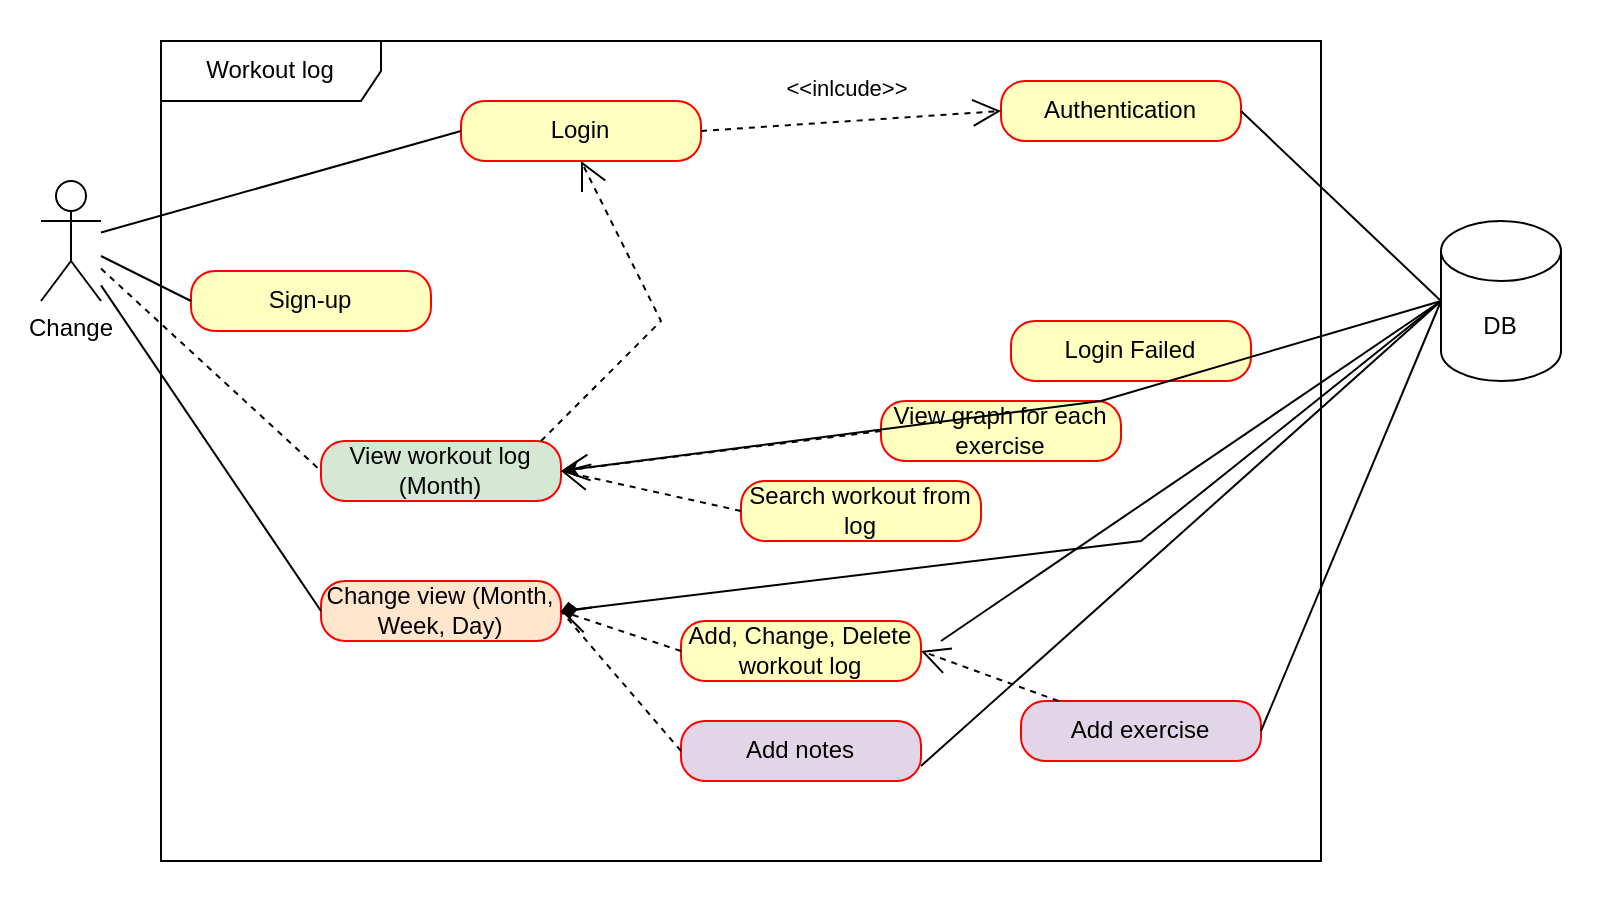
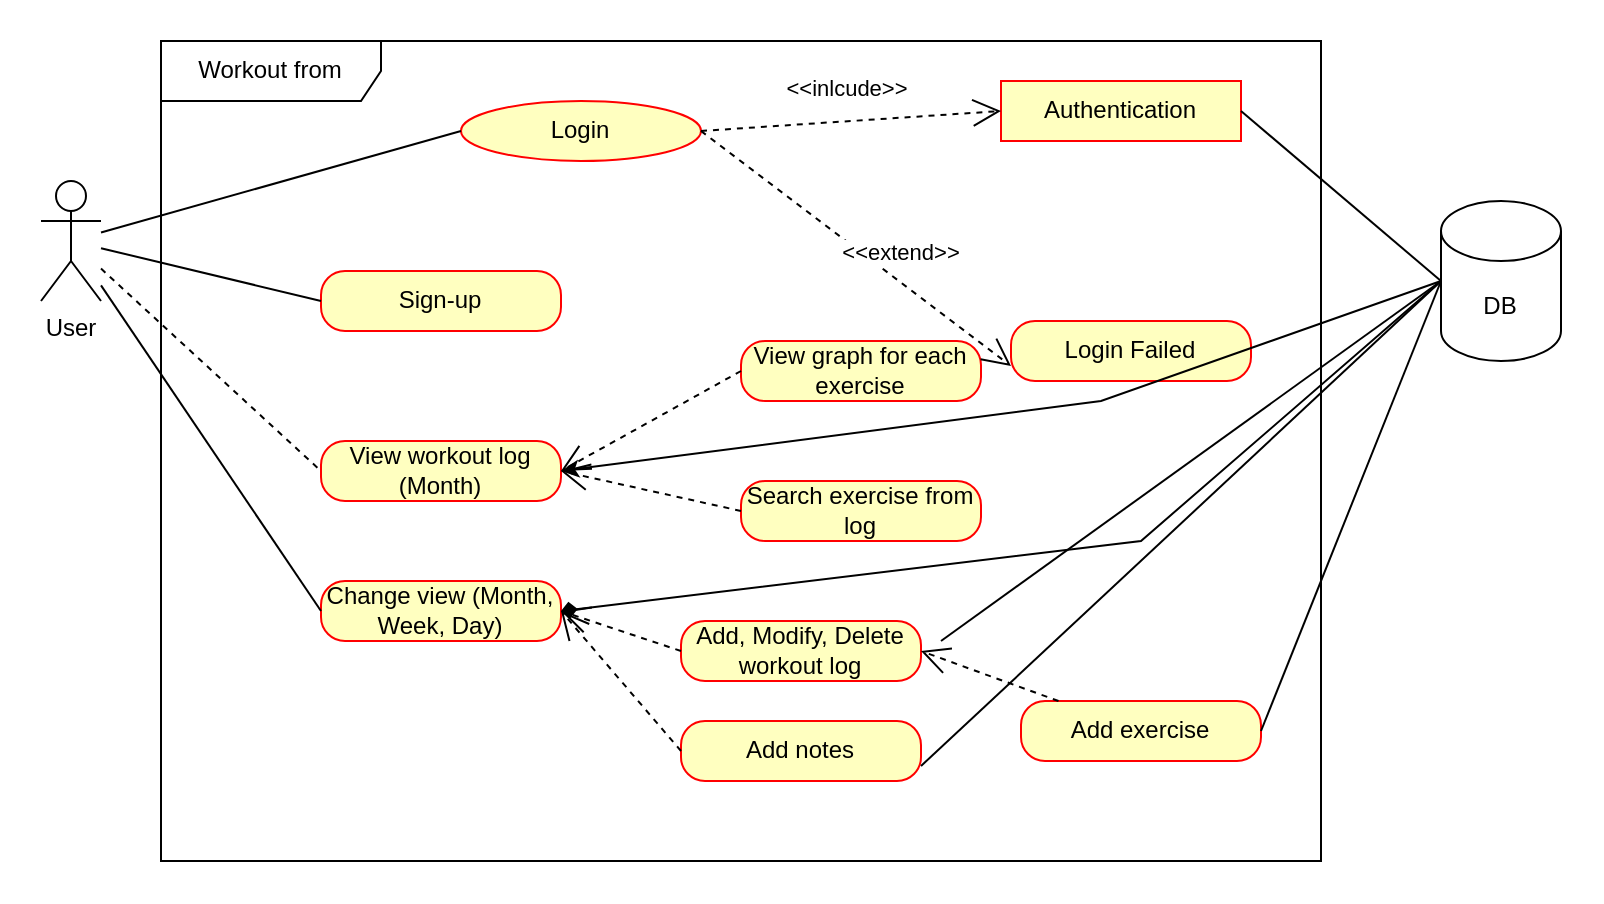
(271, 71) -> (271, 71)
(1121, 111) -> (1121, 111)
(581, 131) -> (581, 131)
none -> (789, 198)
(311, 301) -> (441, 301)
(1501, 301) -> (1501, 281)
(660, 319) -> none
(72, 329) -> (72, 329)
(1001, 431) -> (861, 371)
(441, 471) -> (441, 471)
(861, 511) -> (861, 511)
(441, 611) -> (441, 611)
(564, 615) -> (565, 616)
(801, 651) -> (801, 651)
(1141, 731) -> (1141, 731)
(801, 751) -> (801, 751)
